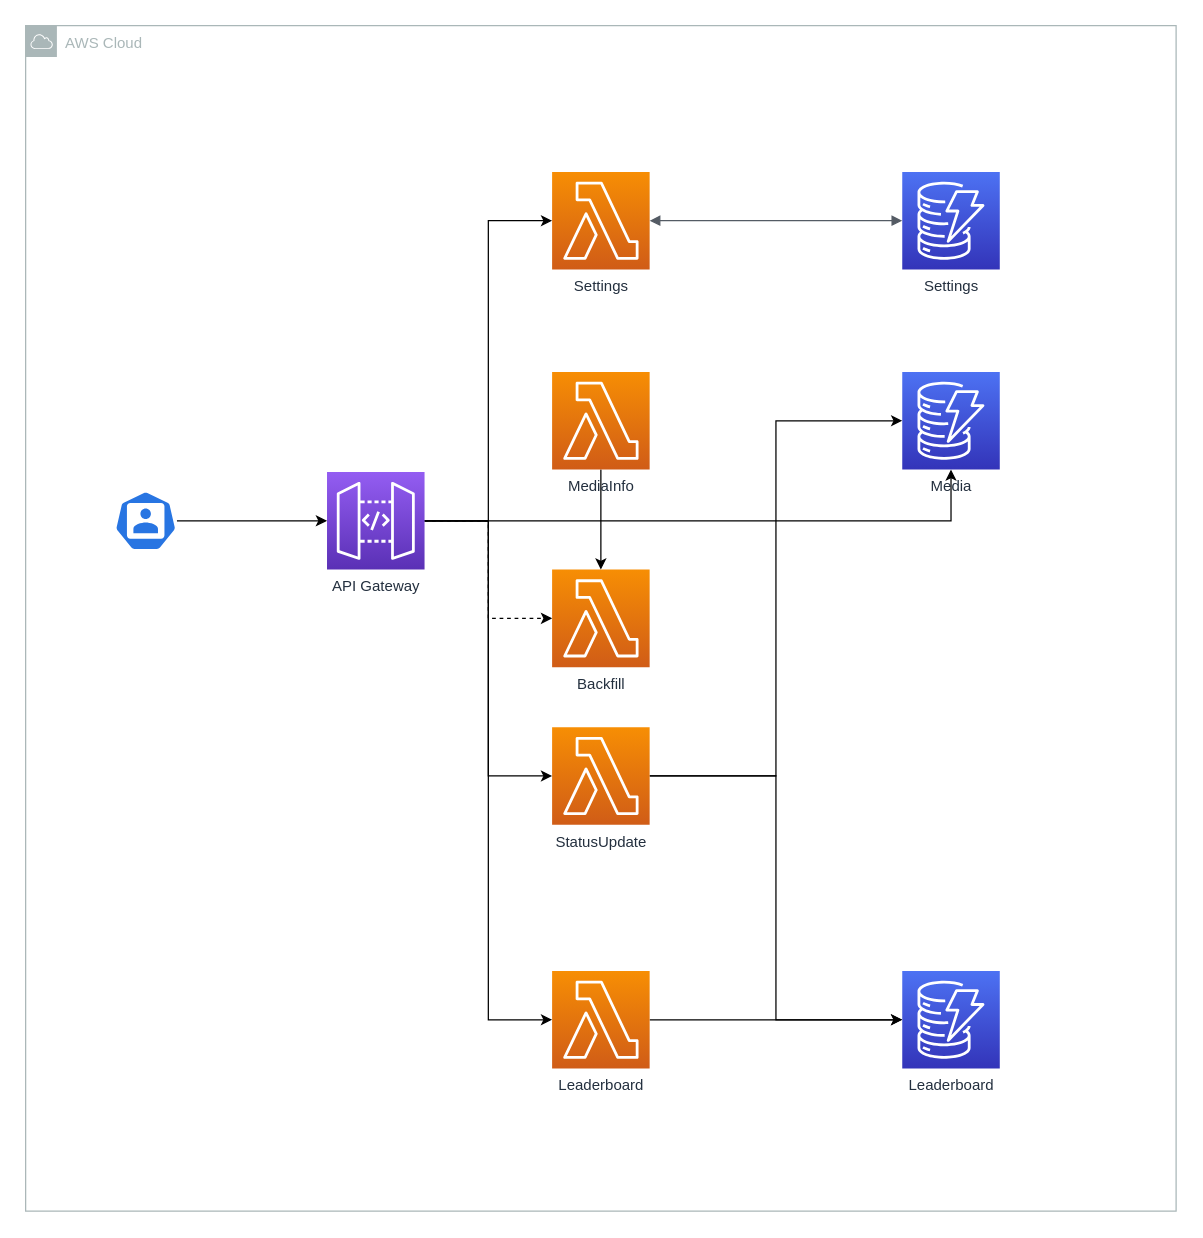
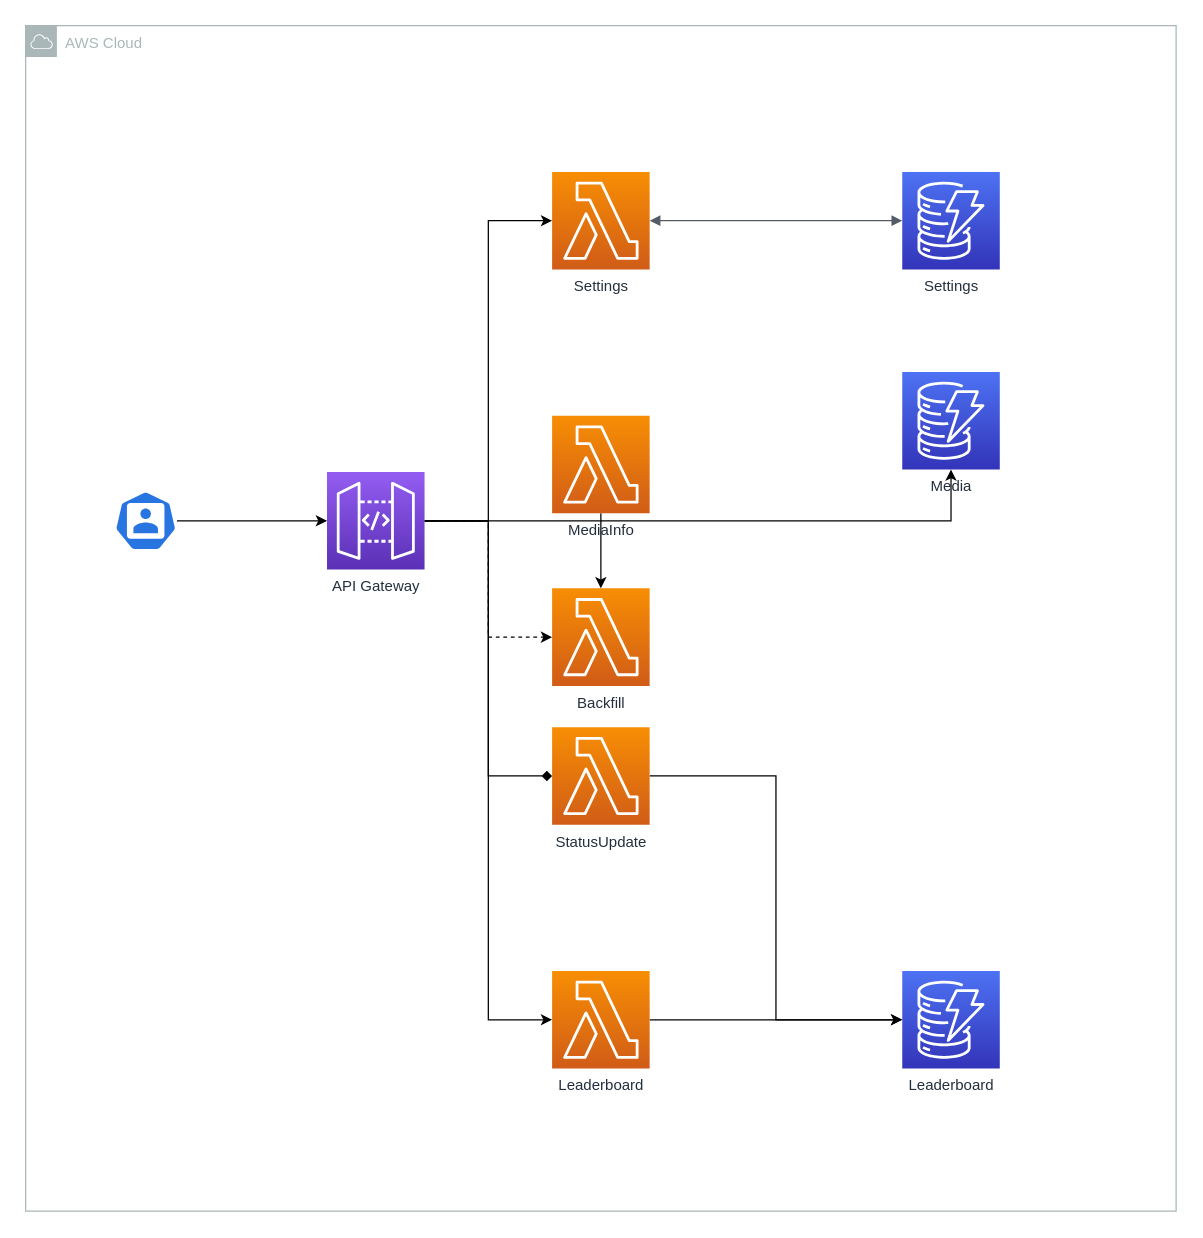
(601, 421) -> (601, 464)
(776, 539) -> none
(601, 618) -> (601, 637)
(542, 776) -> (541, 776)
